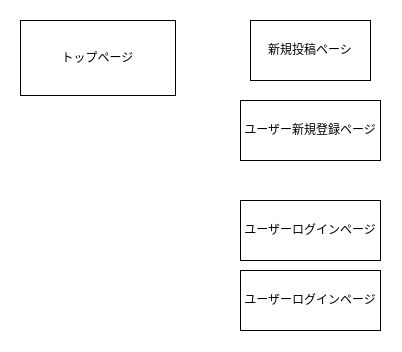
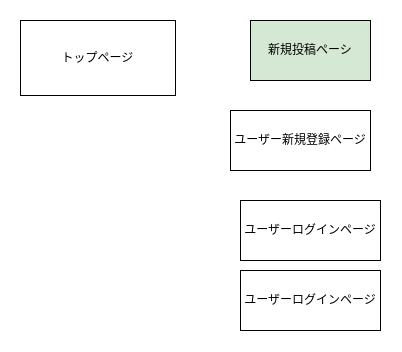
(311, 51) -> (311, 51)
(311, 131) -> (301, 141)
